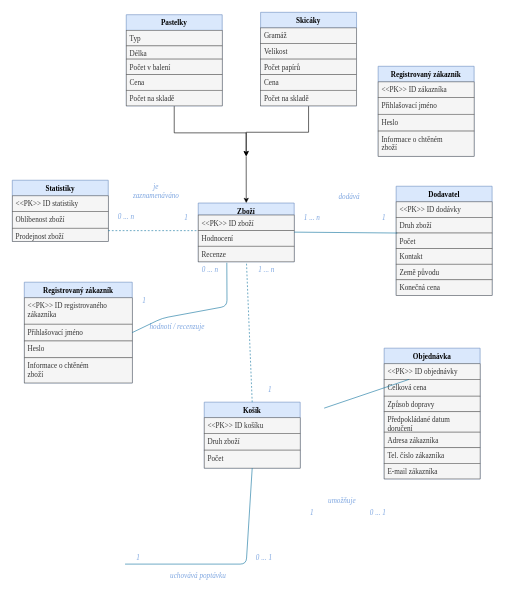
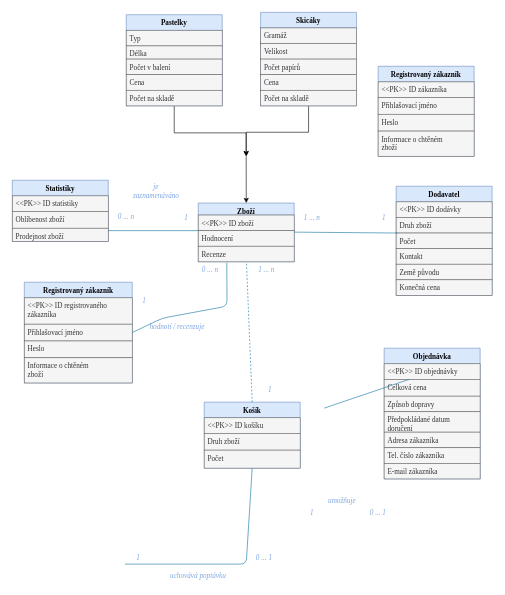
(350, 197) -> none
(153, 231) -> (153, 231)
